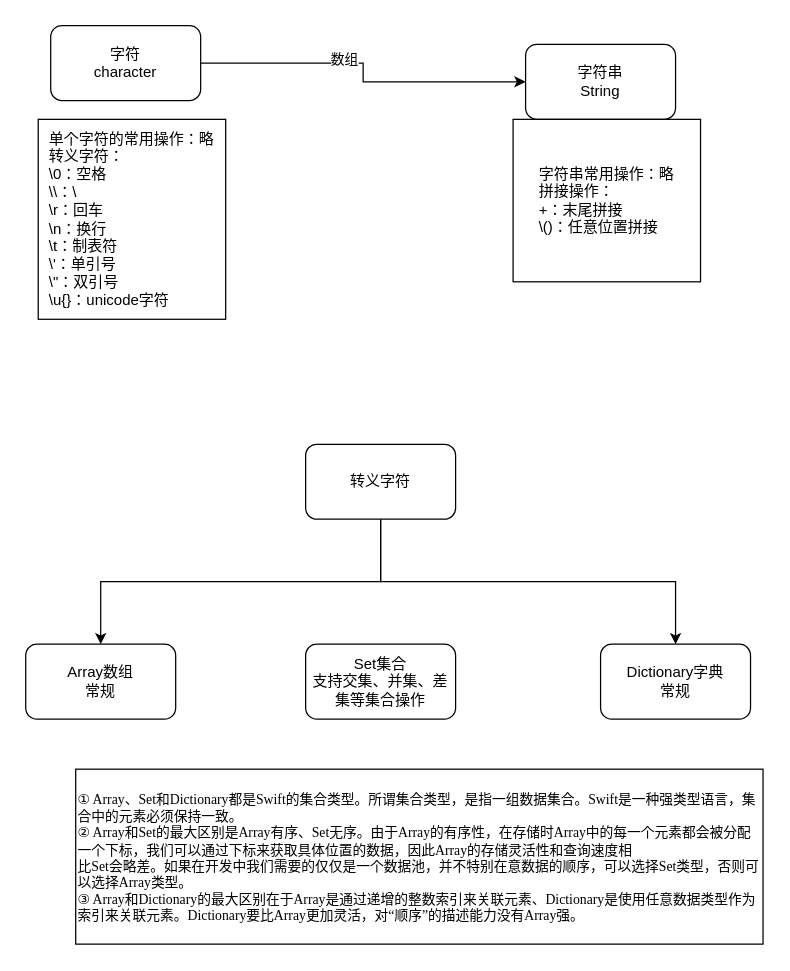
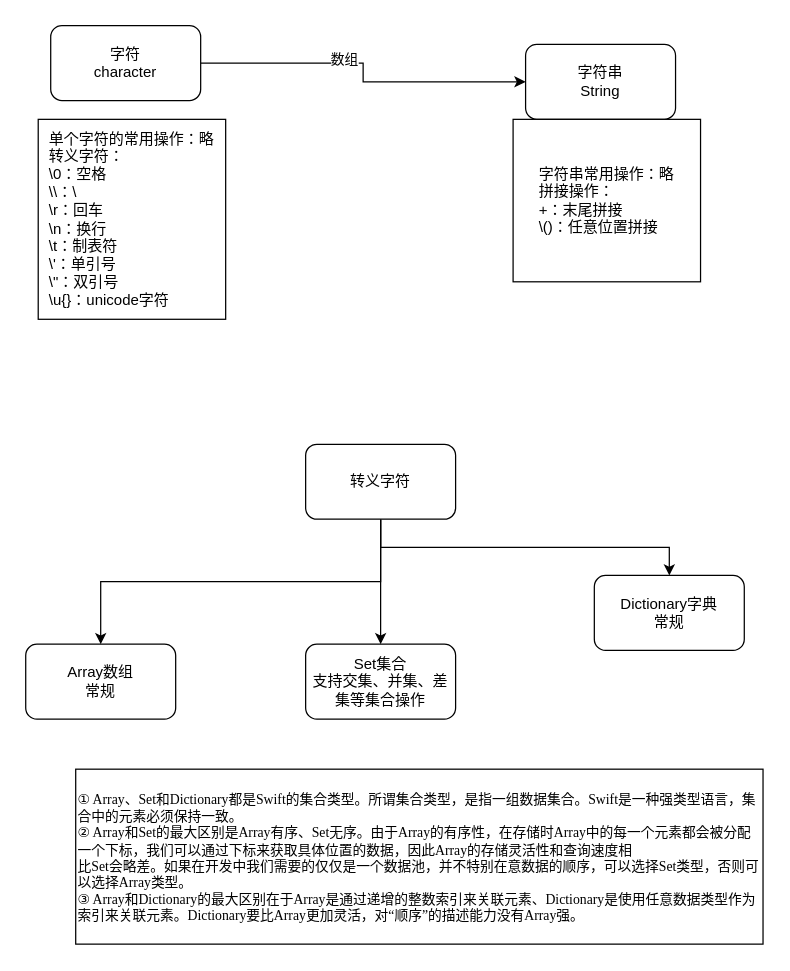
none -> (381, 610)
(676, 682) -> (669, 613)
